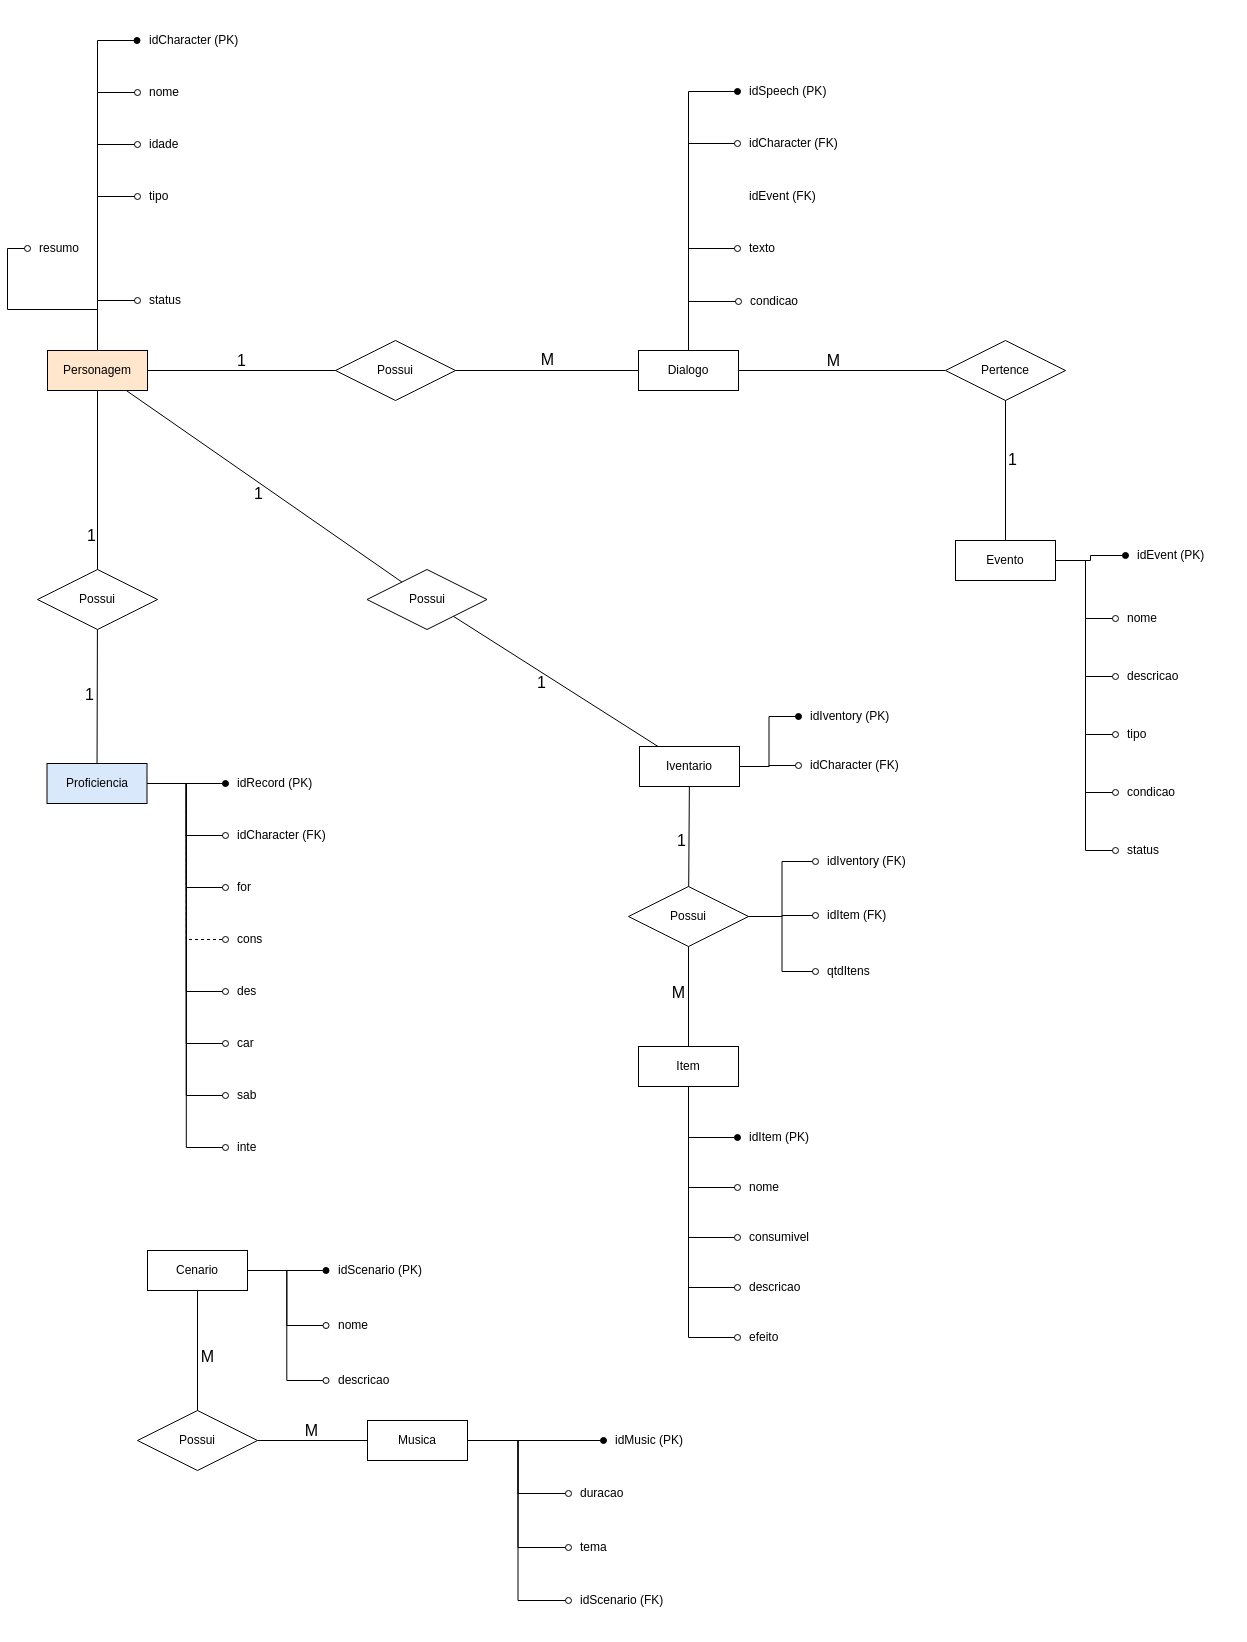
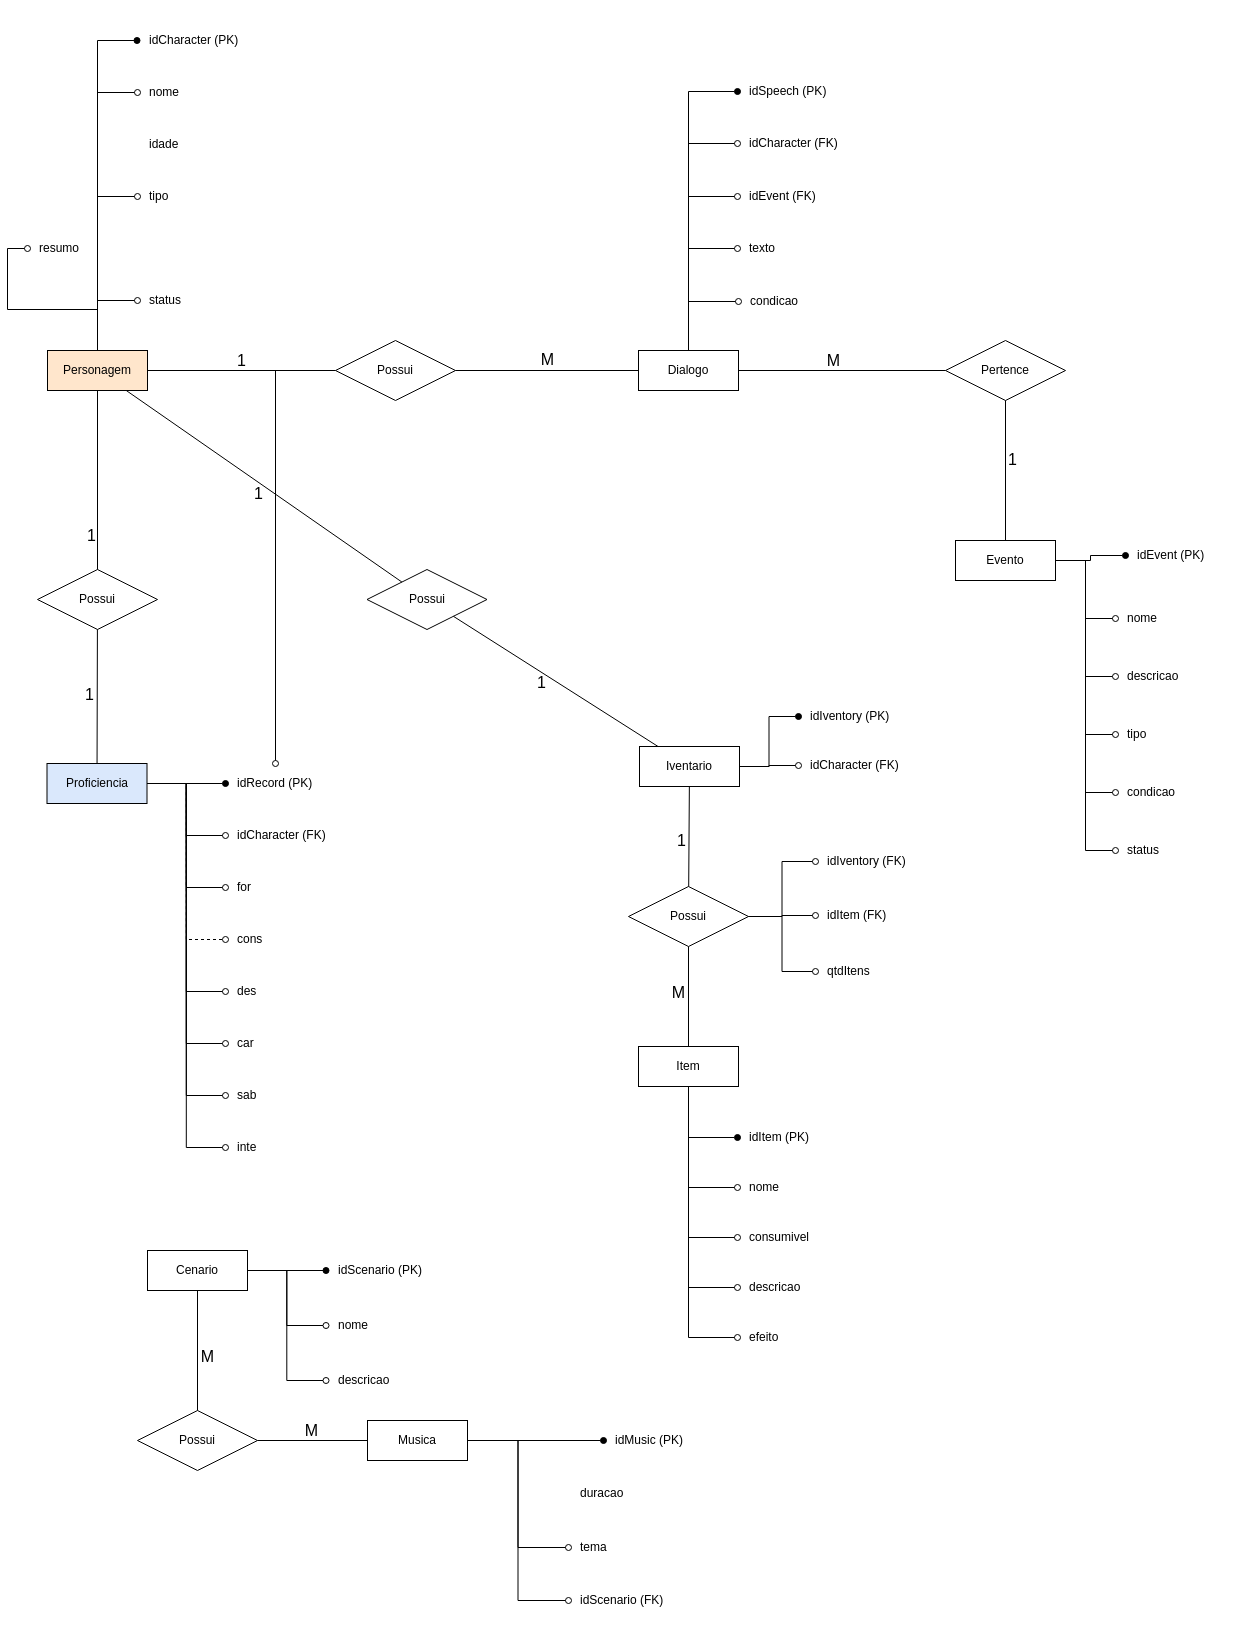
(117, 145) -> (276, 566)
none -> (712, 197)
(542, 1494) -> none
